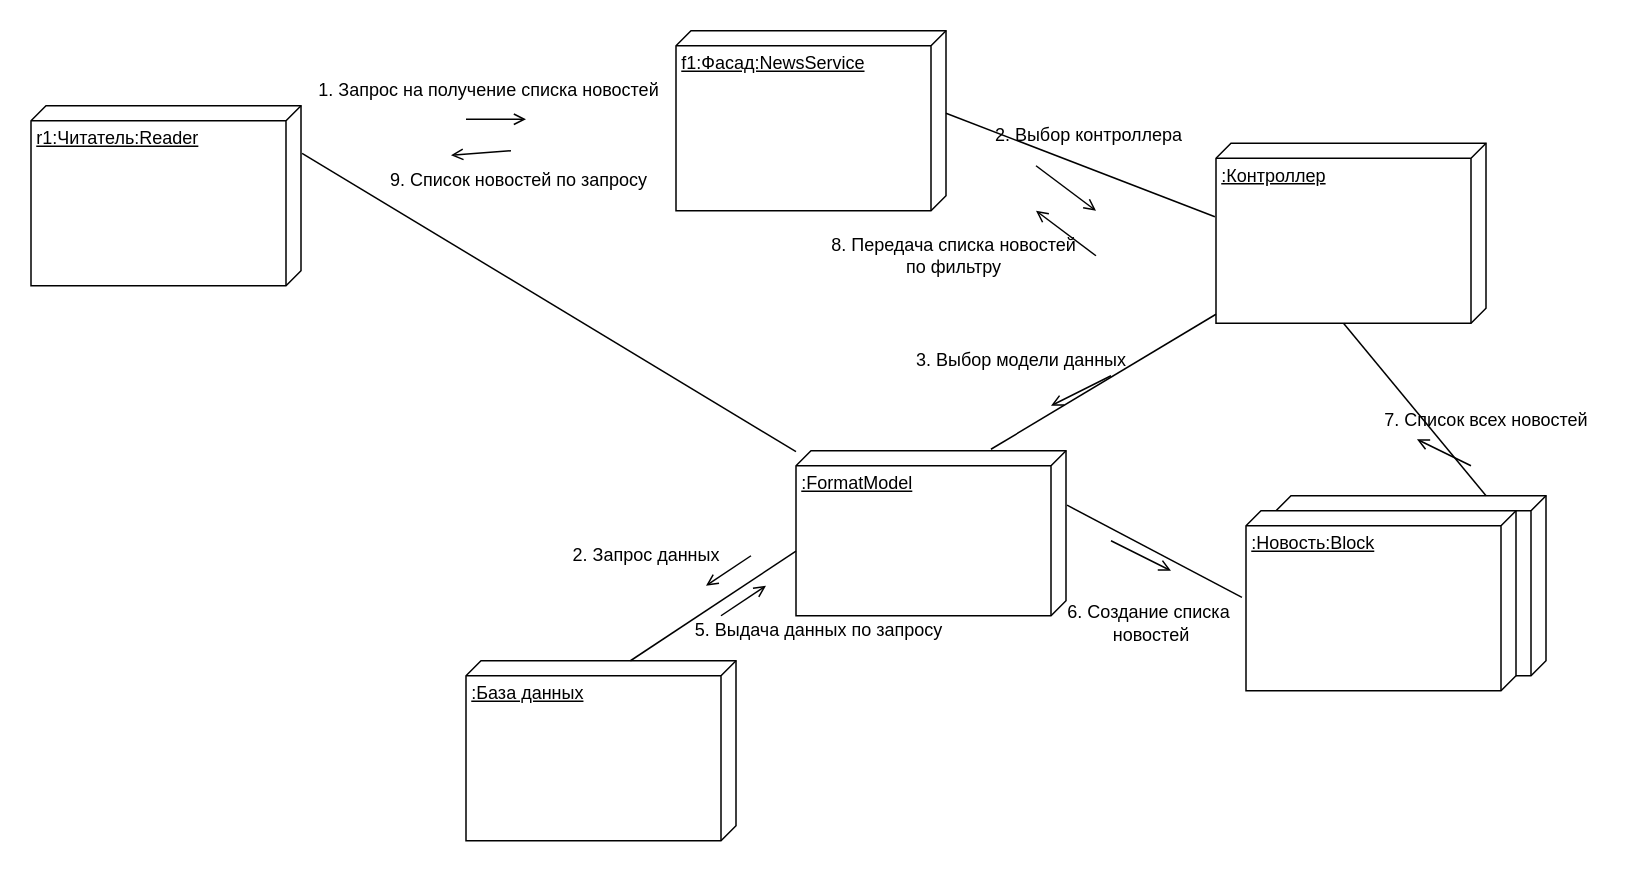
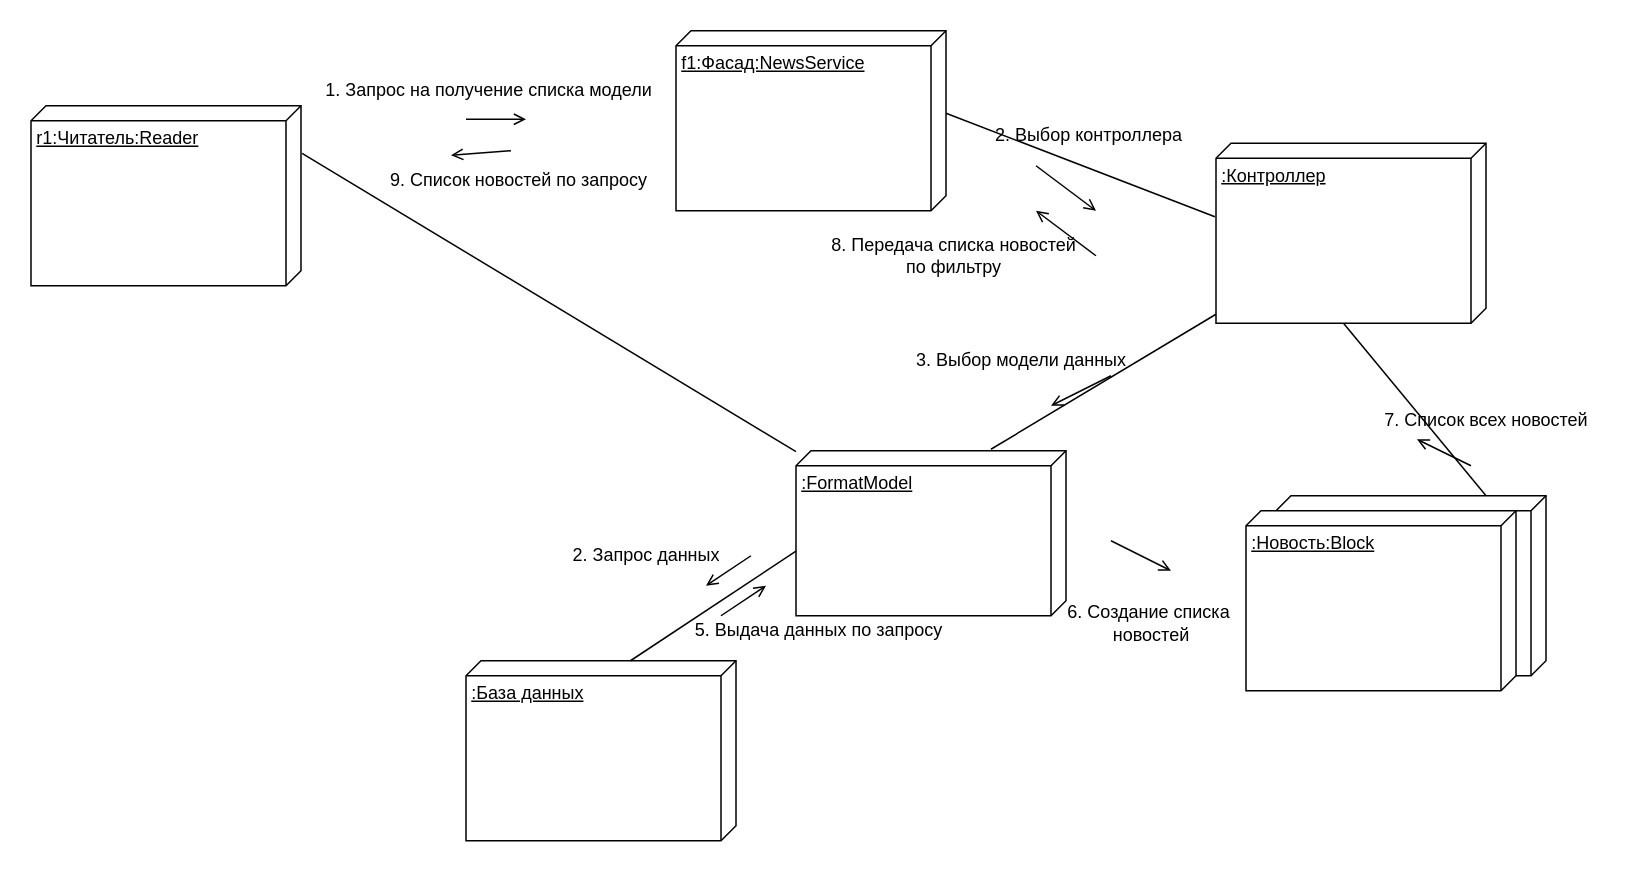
(489, 91) -> (489, 91)
(1155, 551) -> none
